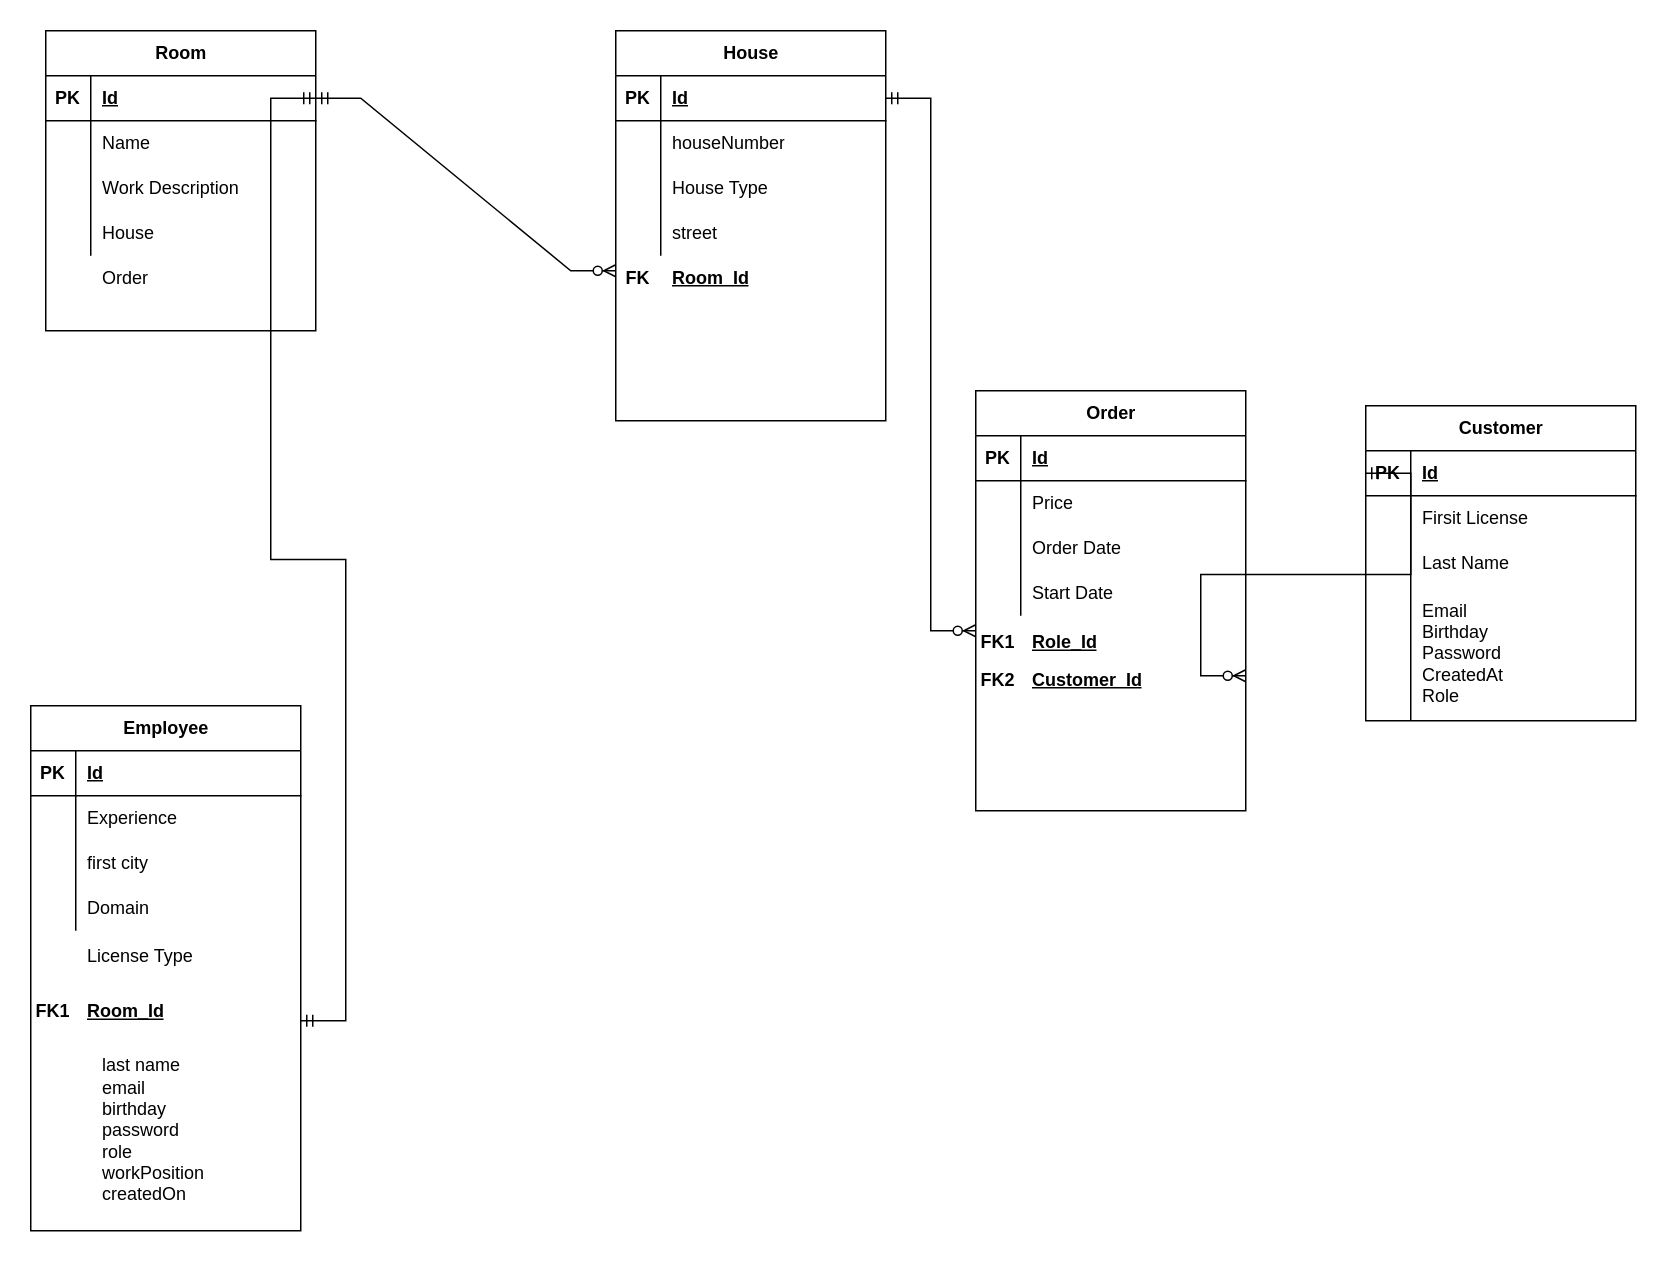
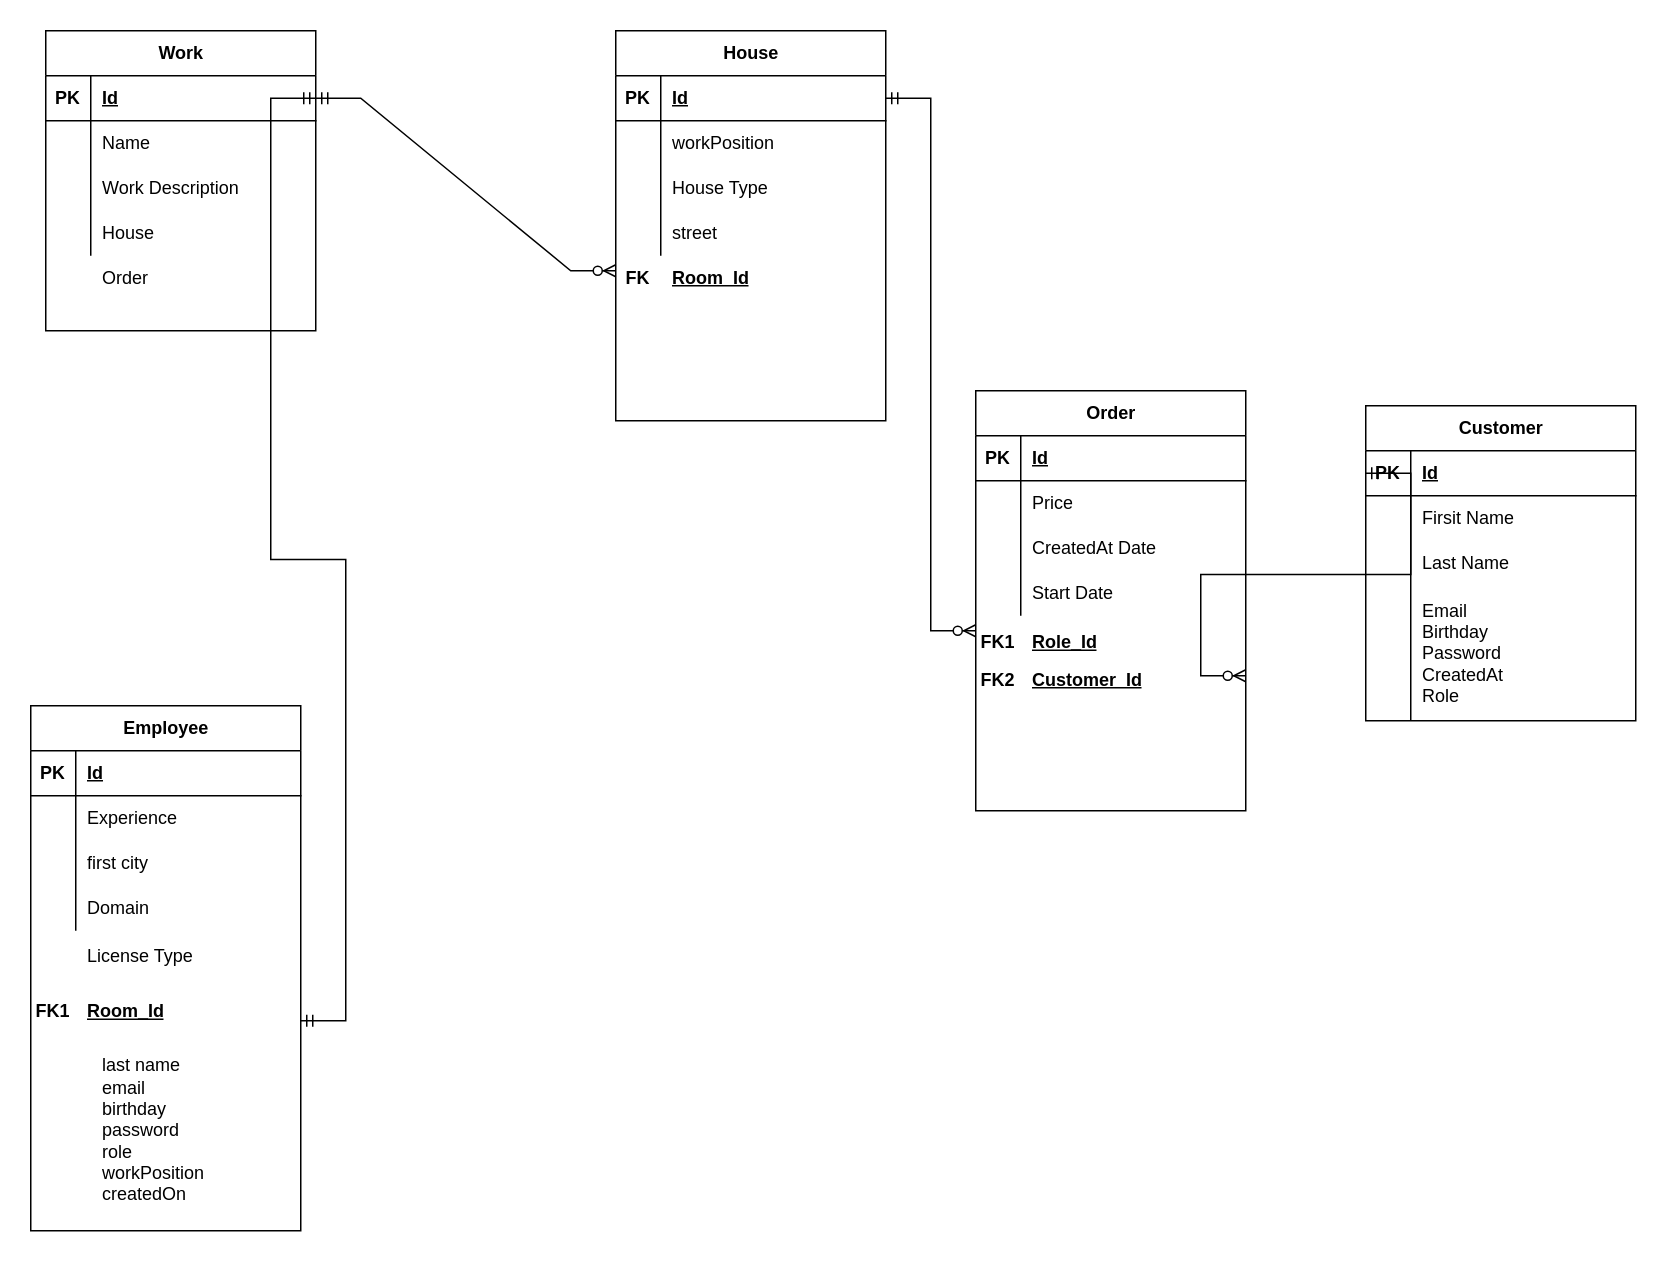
(182, 53) -> (182, 53)
(728, 143) -> (729, 143)
(1484, 518) -> (1471, 518)
(1081, 548) -> (1101, 548)
